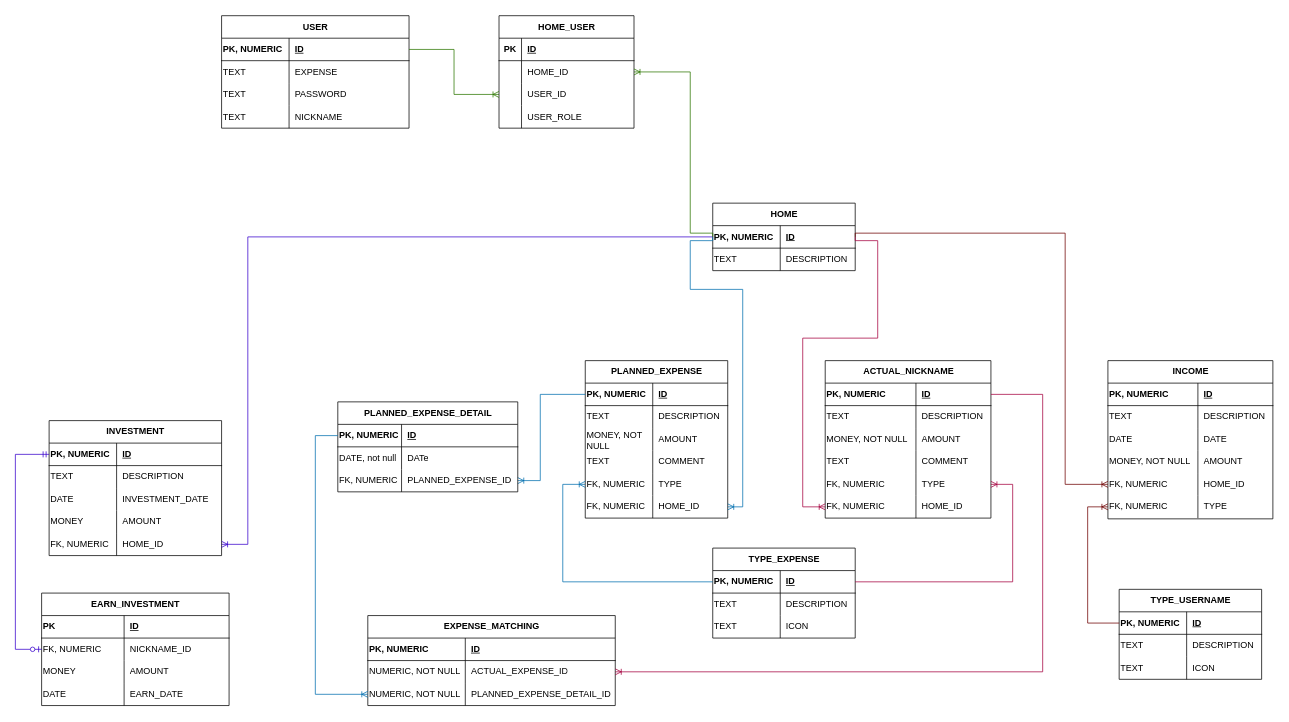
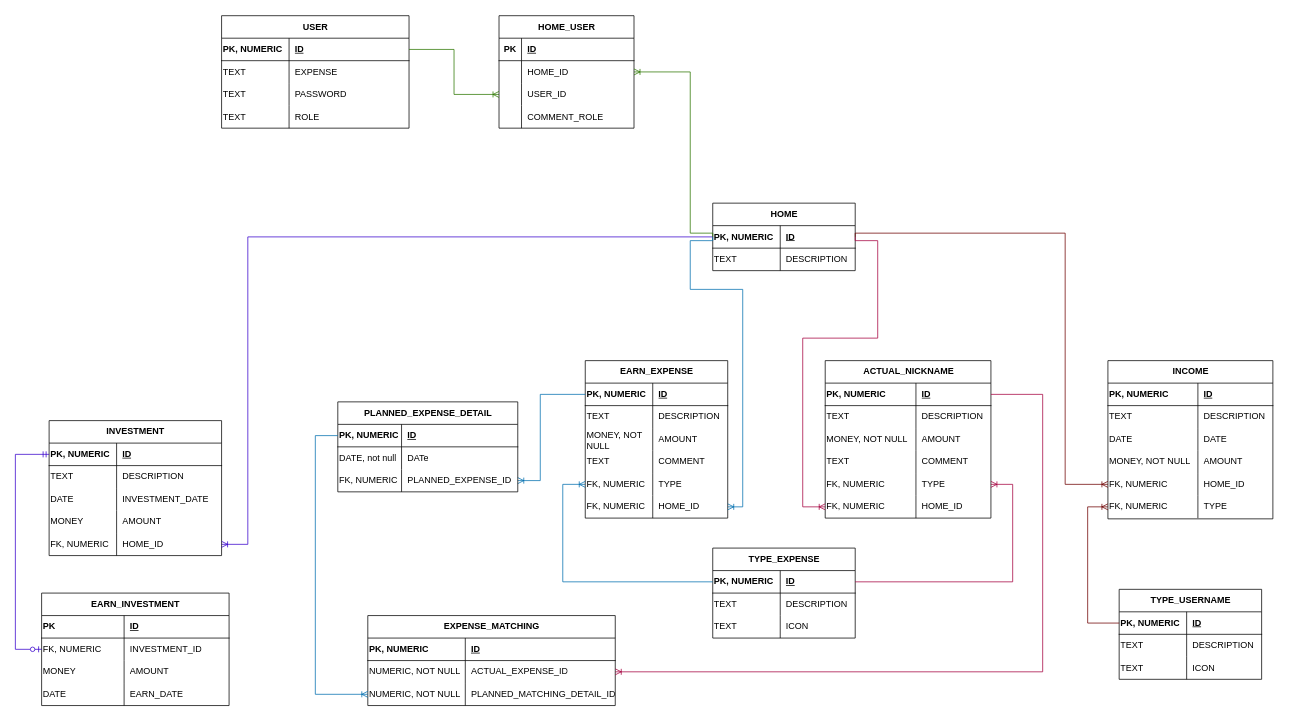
(315, 117) -> (305, 117)
(550, 117) -> (558, 117)
(657, 372) -> (657, 372)
(158, 649) -> (163, 649)
(534, 694) -> (537, 694)
